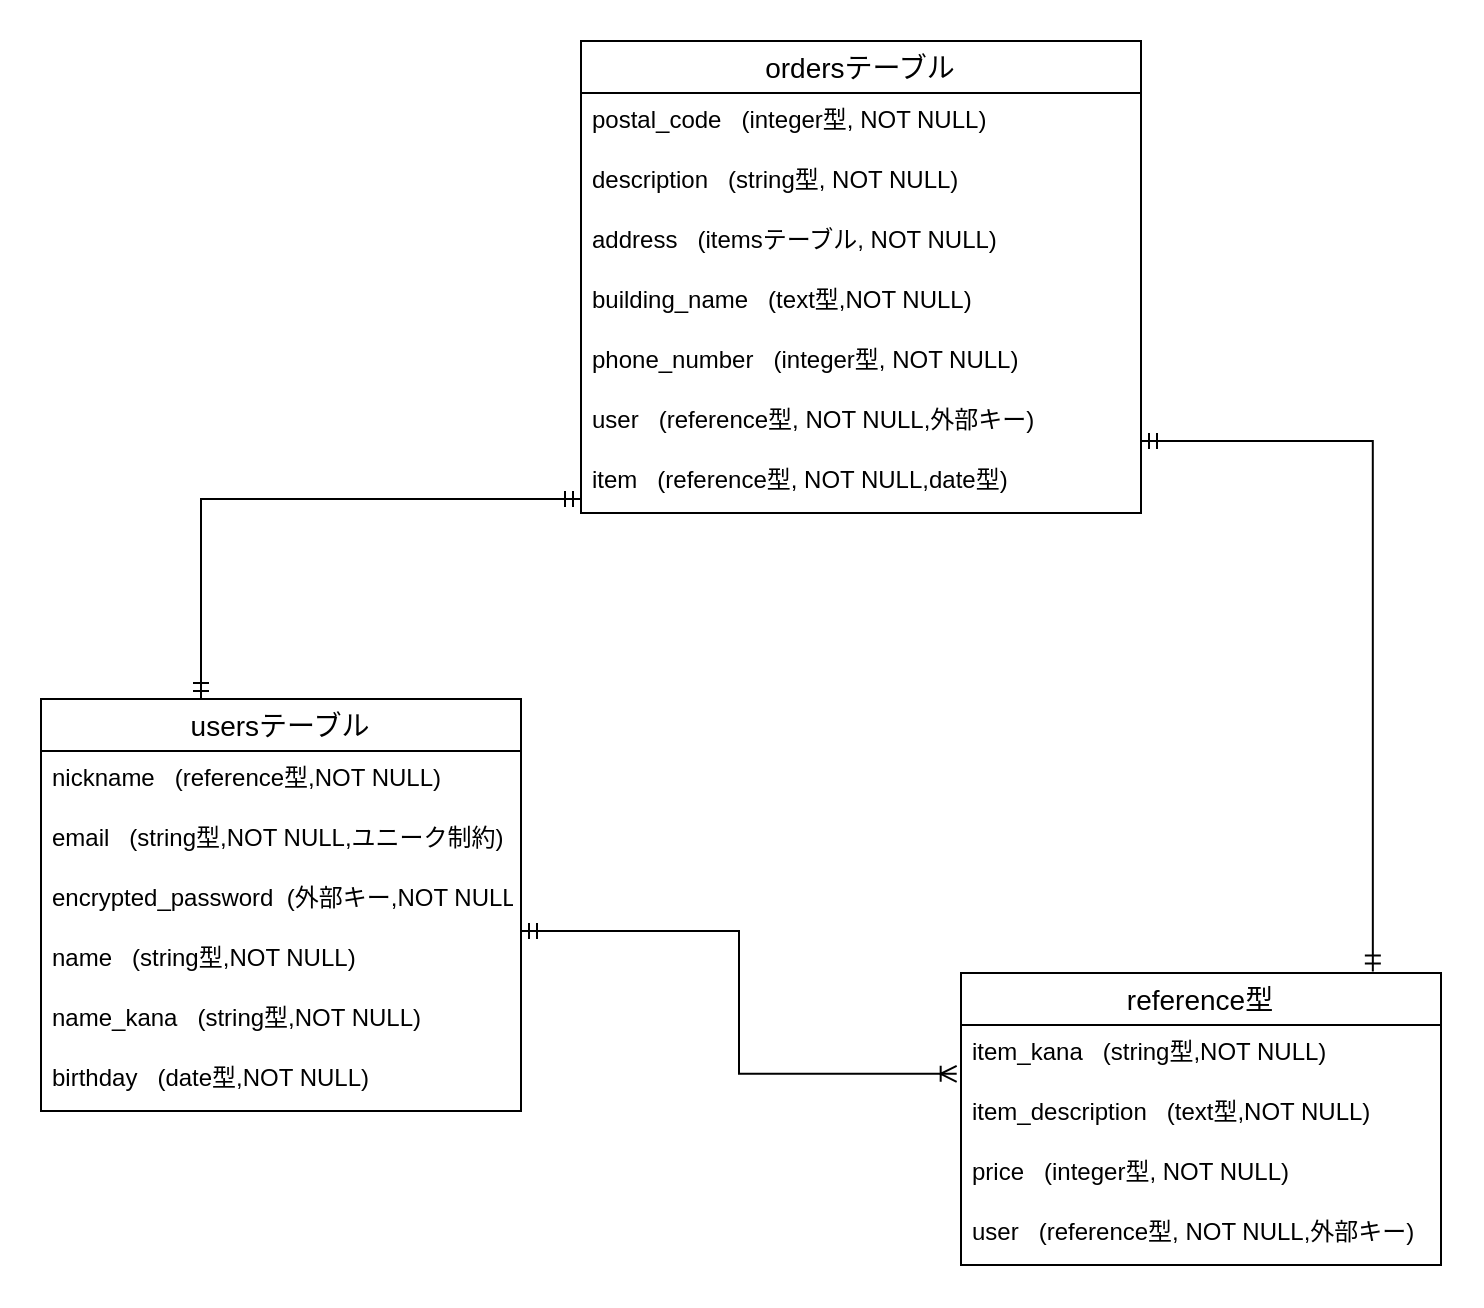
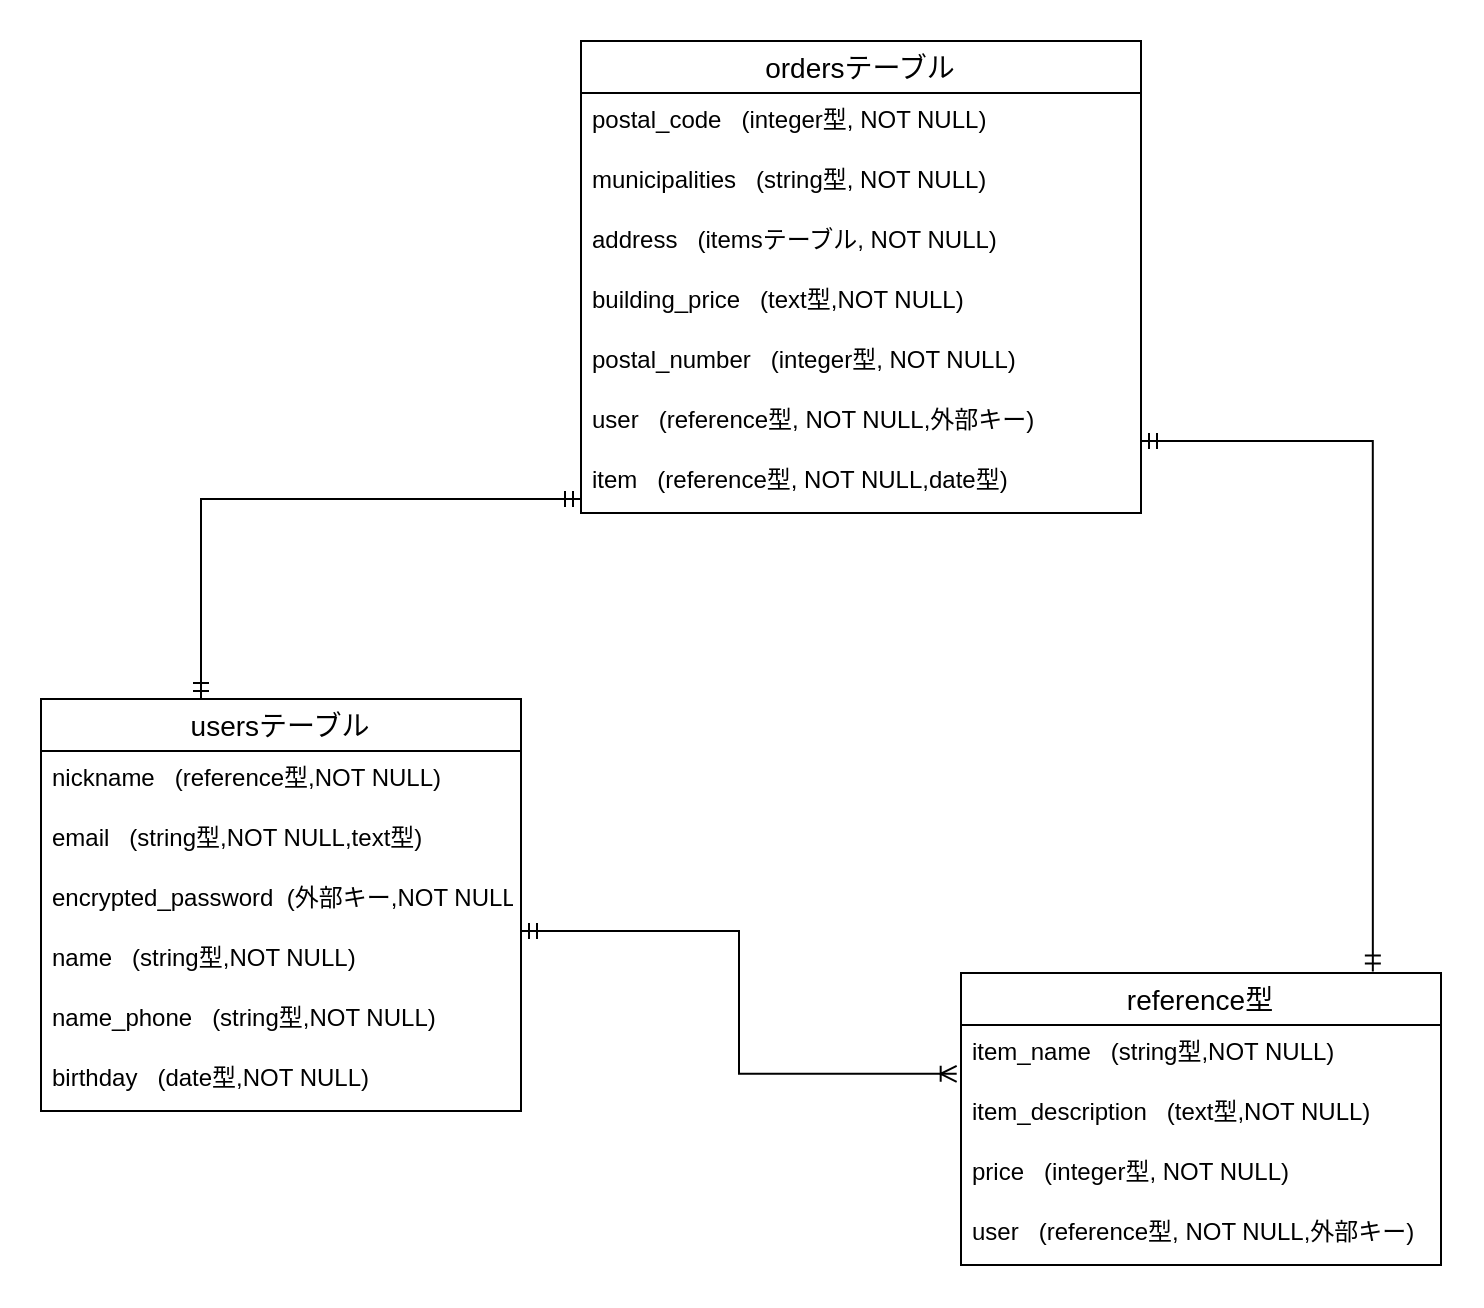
(794, 180) -> (805, 180)
(790, 300) -> (794, 300)
(814, 360) -> (817, 360)
(286, 838) -> (253, 838)
(243, 1018) -> (250, 1018)
(1160, 1052) -> (1160, 1052)
